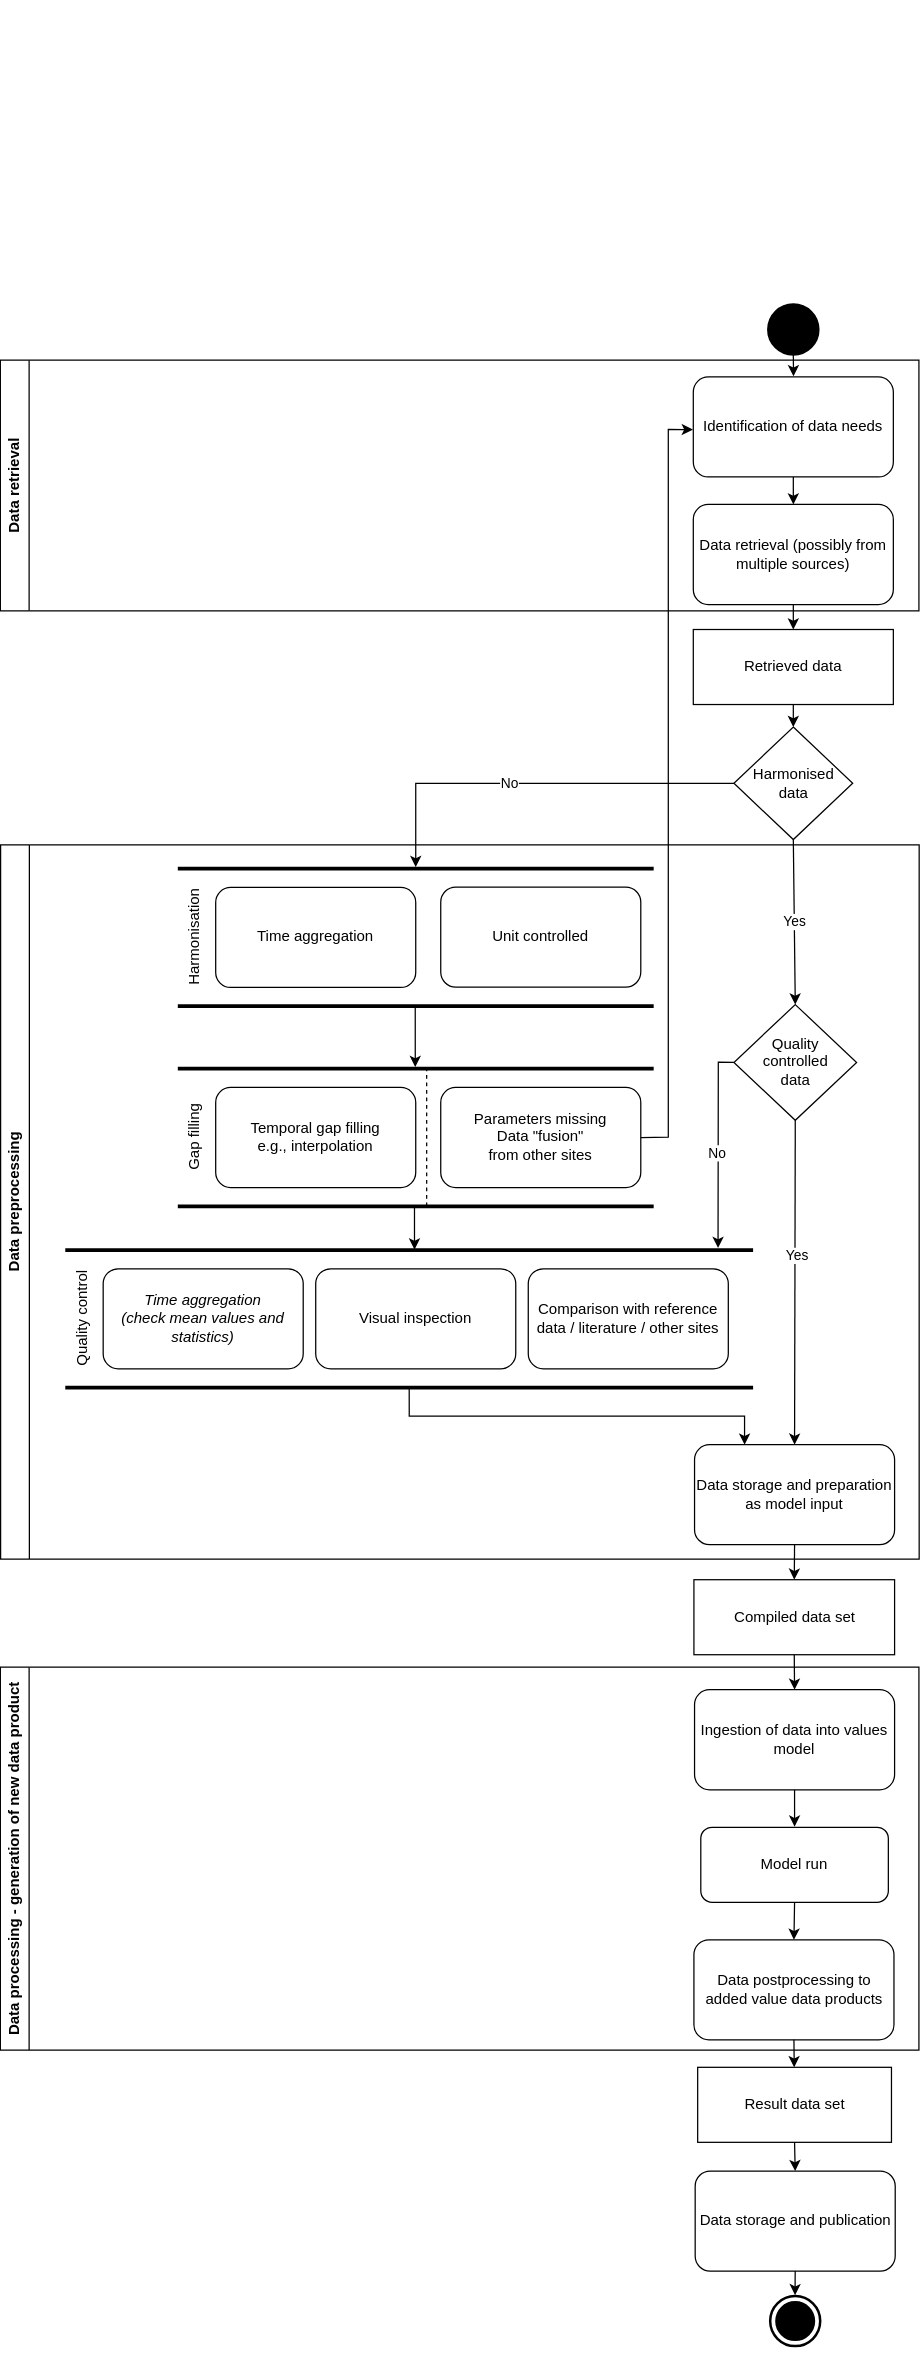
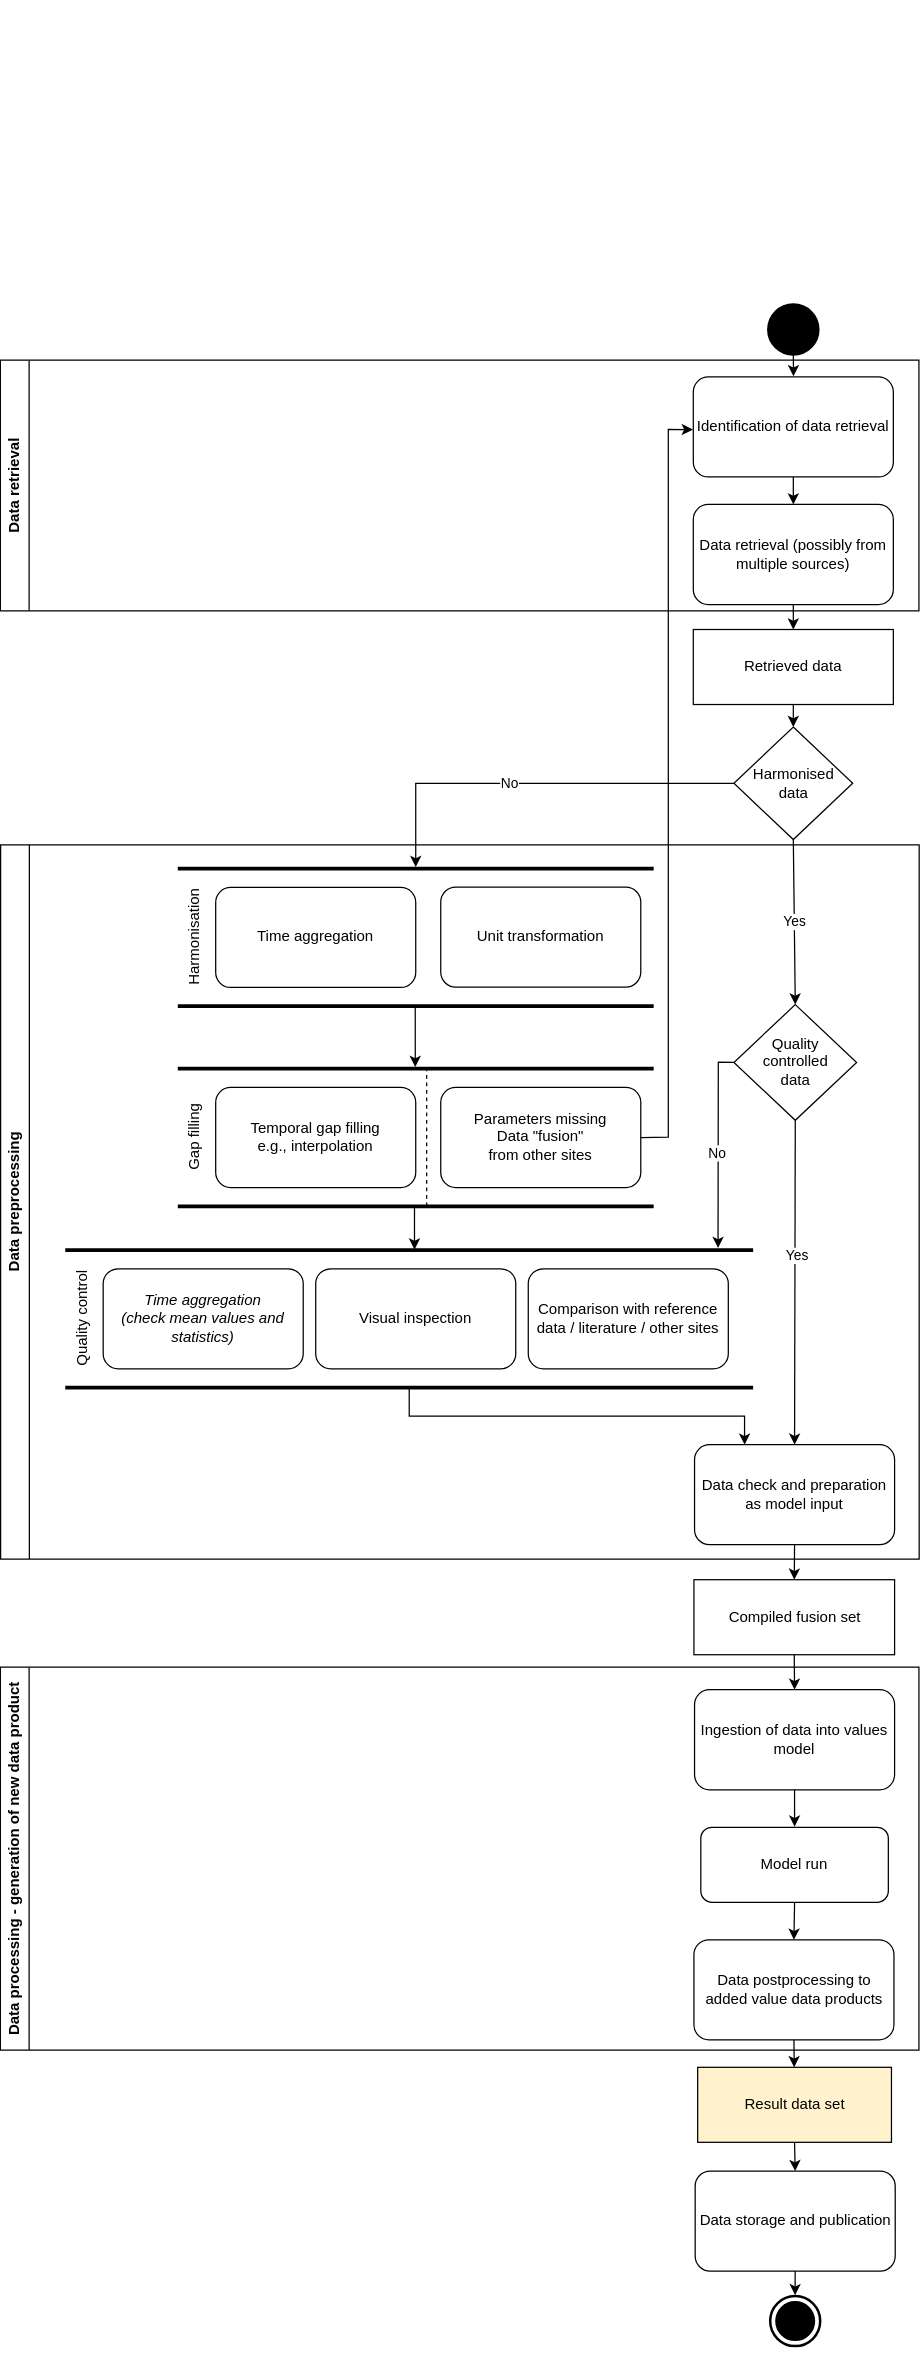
(793, 427) -> (793, 427)
(541, 937) -> (541, 937)
(794, 1494) -> (794, 1494)
(795, 1617) -> (795, 1617)
(794, 2104) -> (794, 2104)
